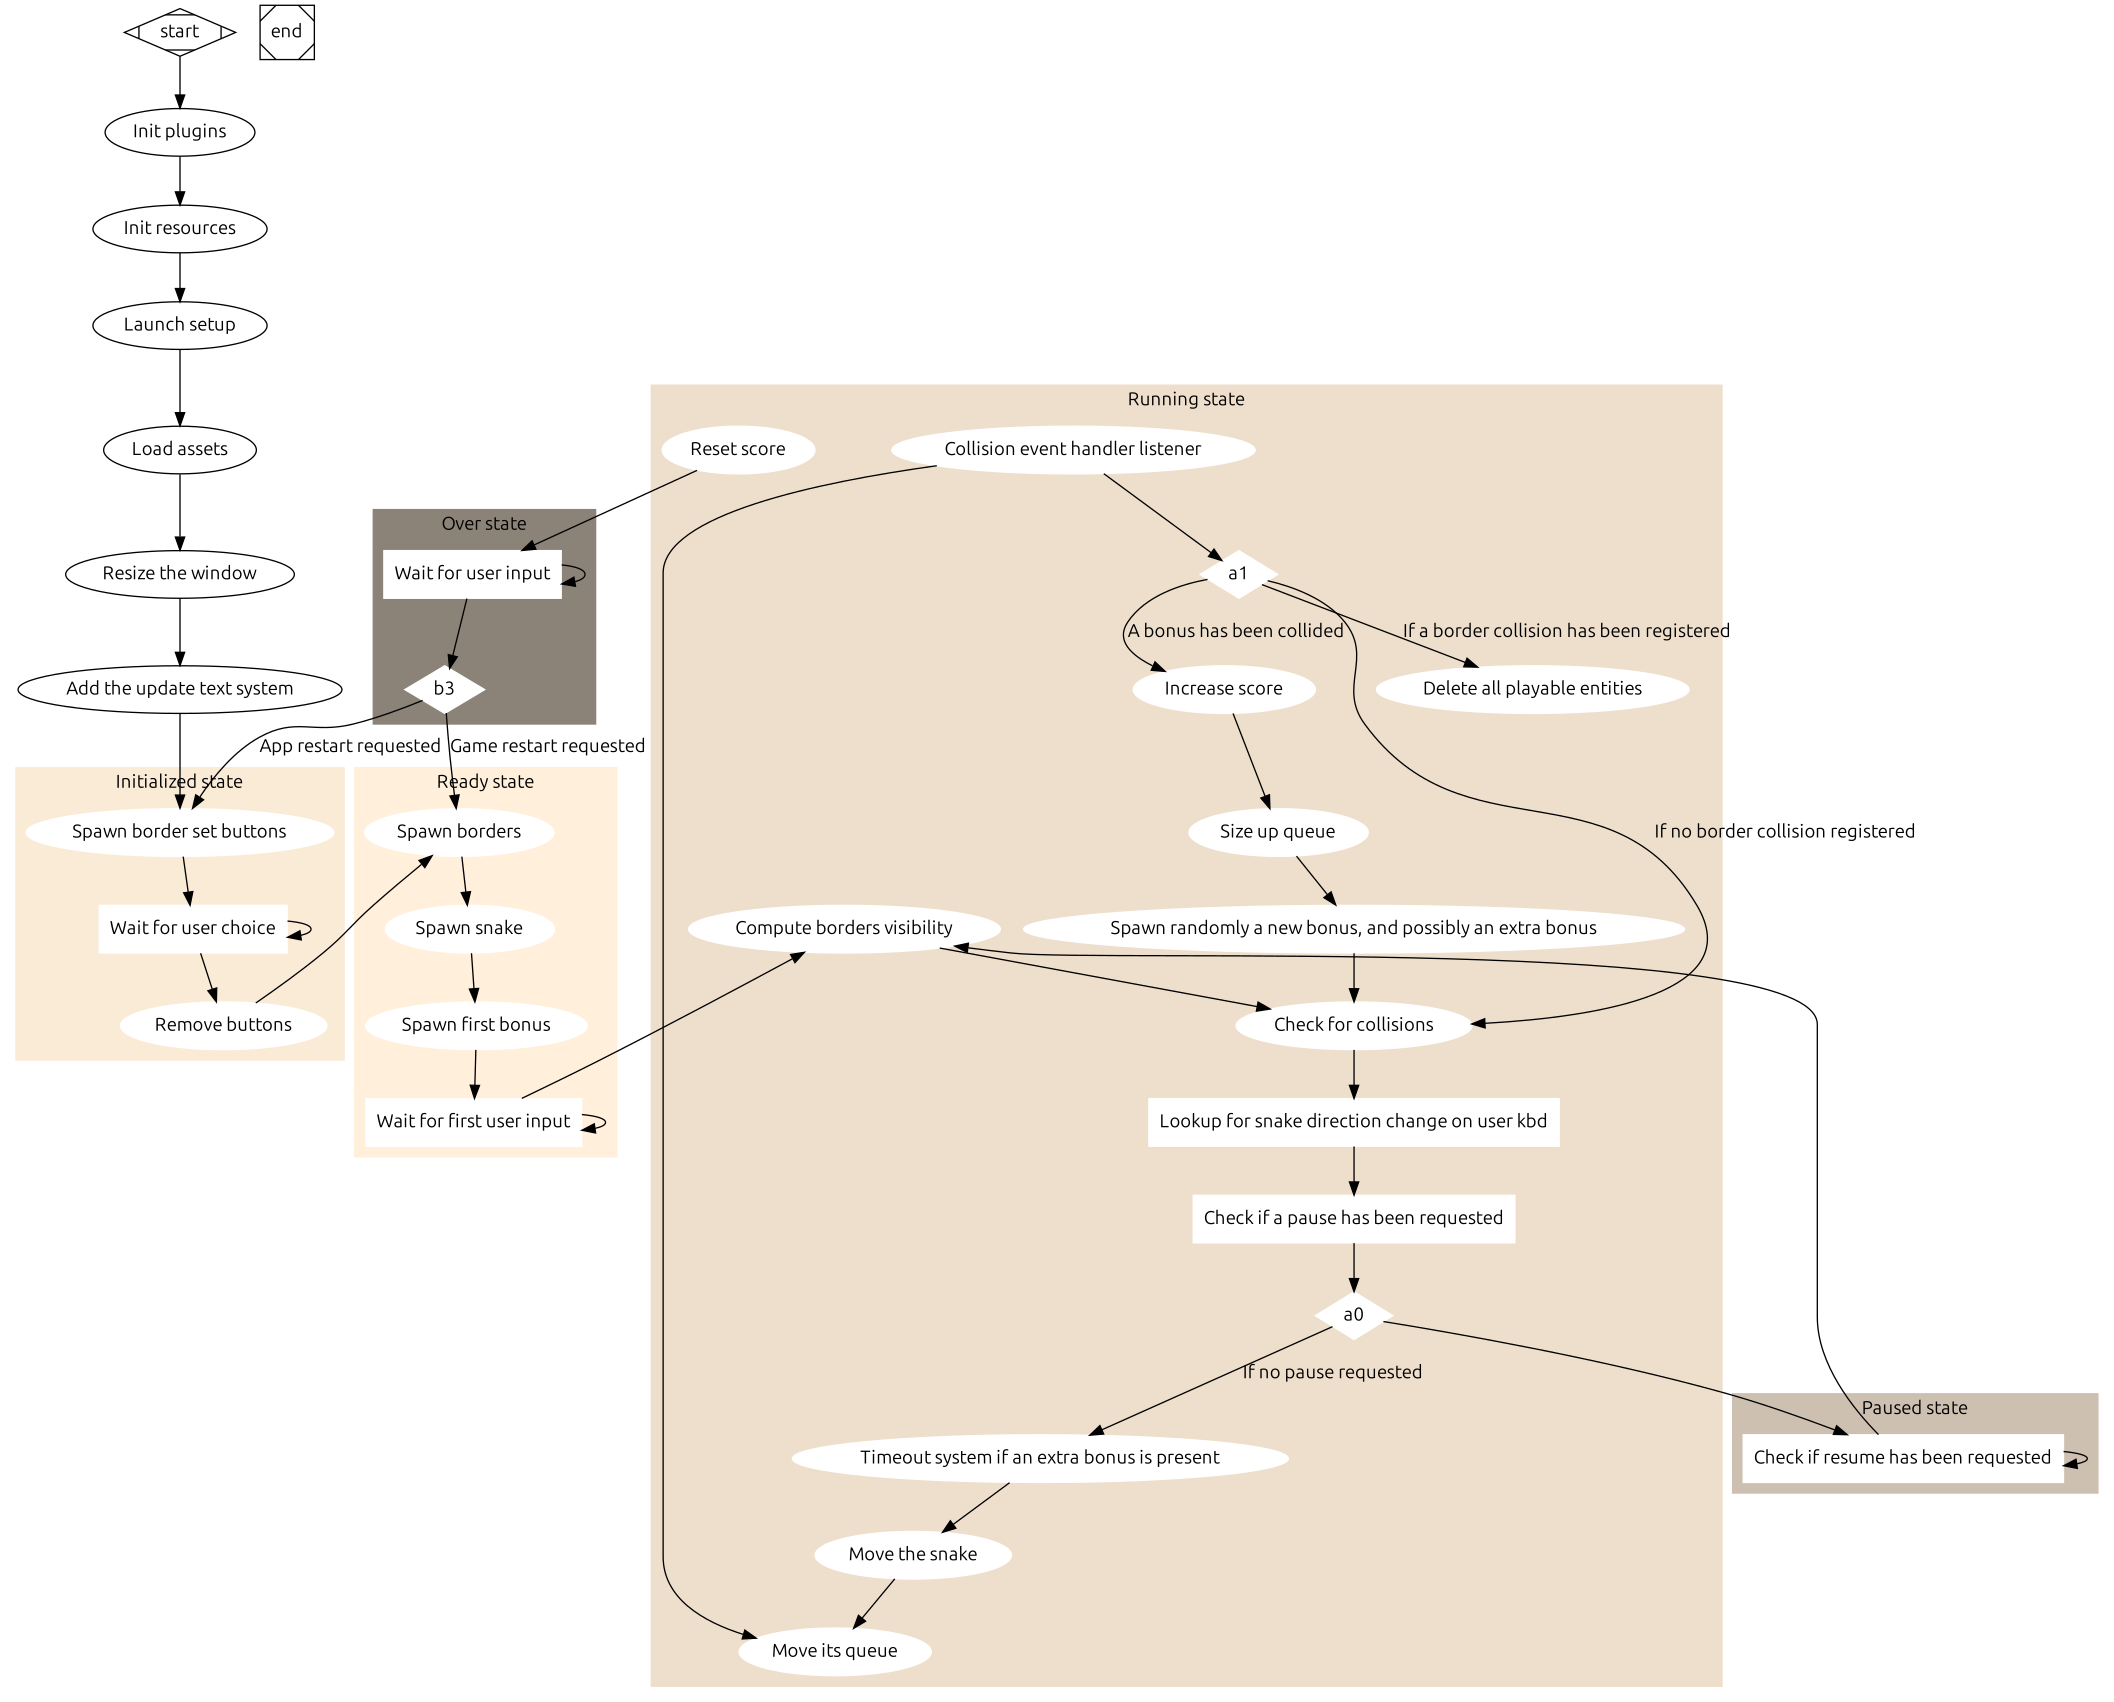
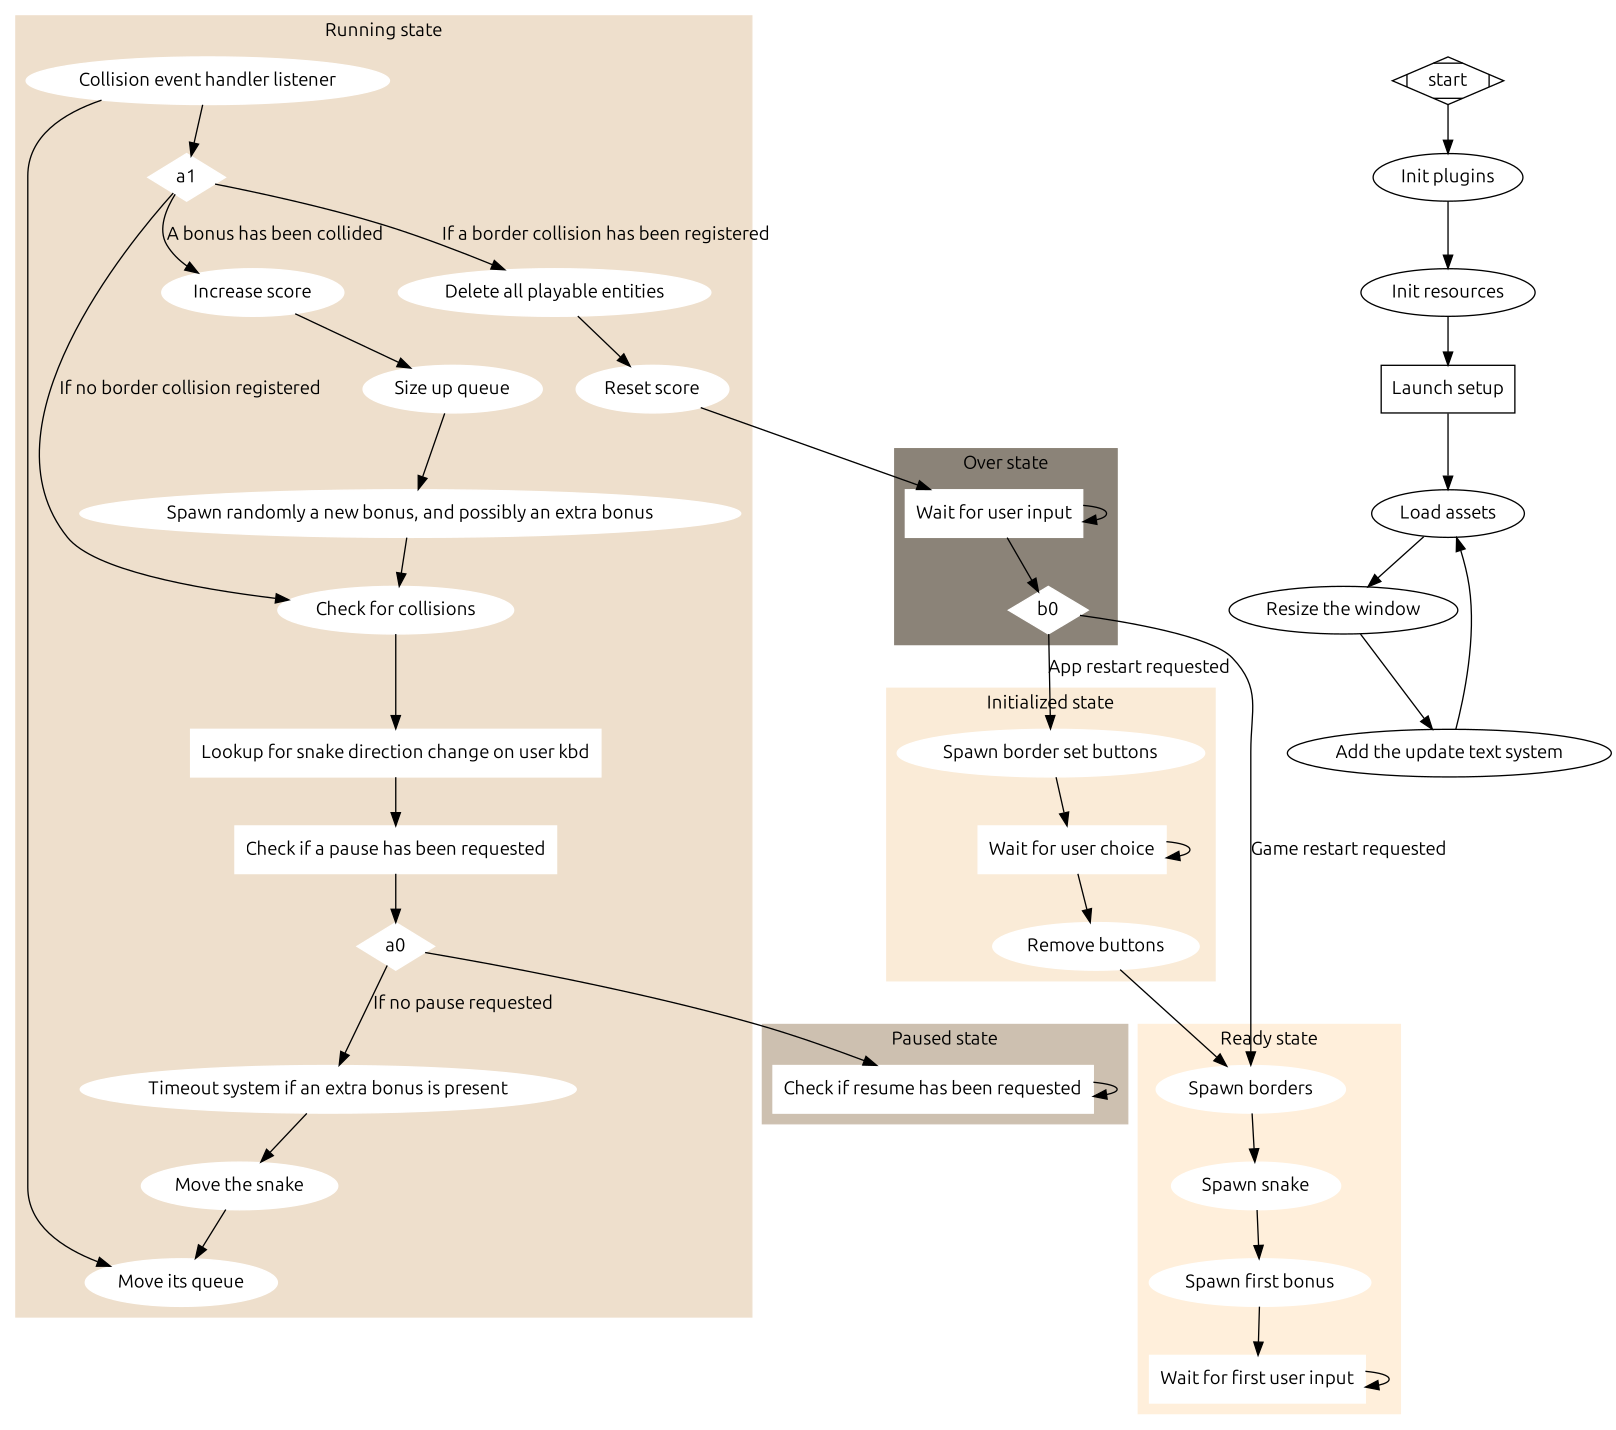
(287, 32) -> none
(180, 326) -> (1448, 389)
none -> (599, 337)
(445, 690) -> (1048, 610)
(180, 754) -> (1471, 640)
(844, 929) -> none
